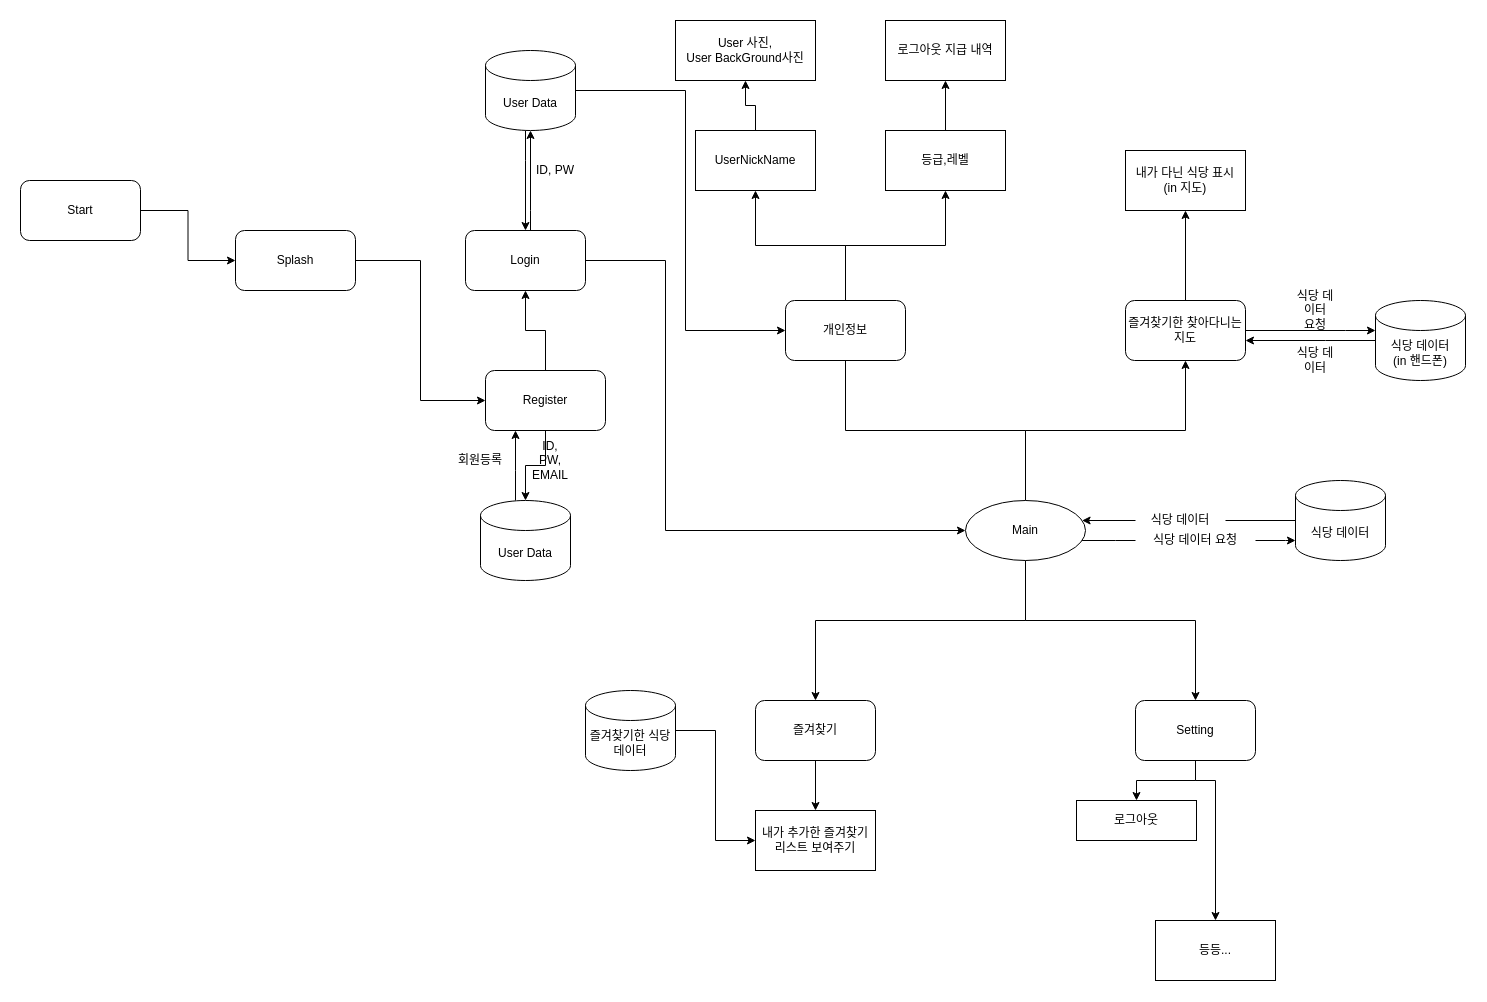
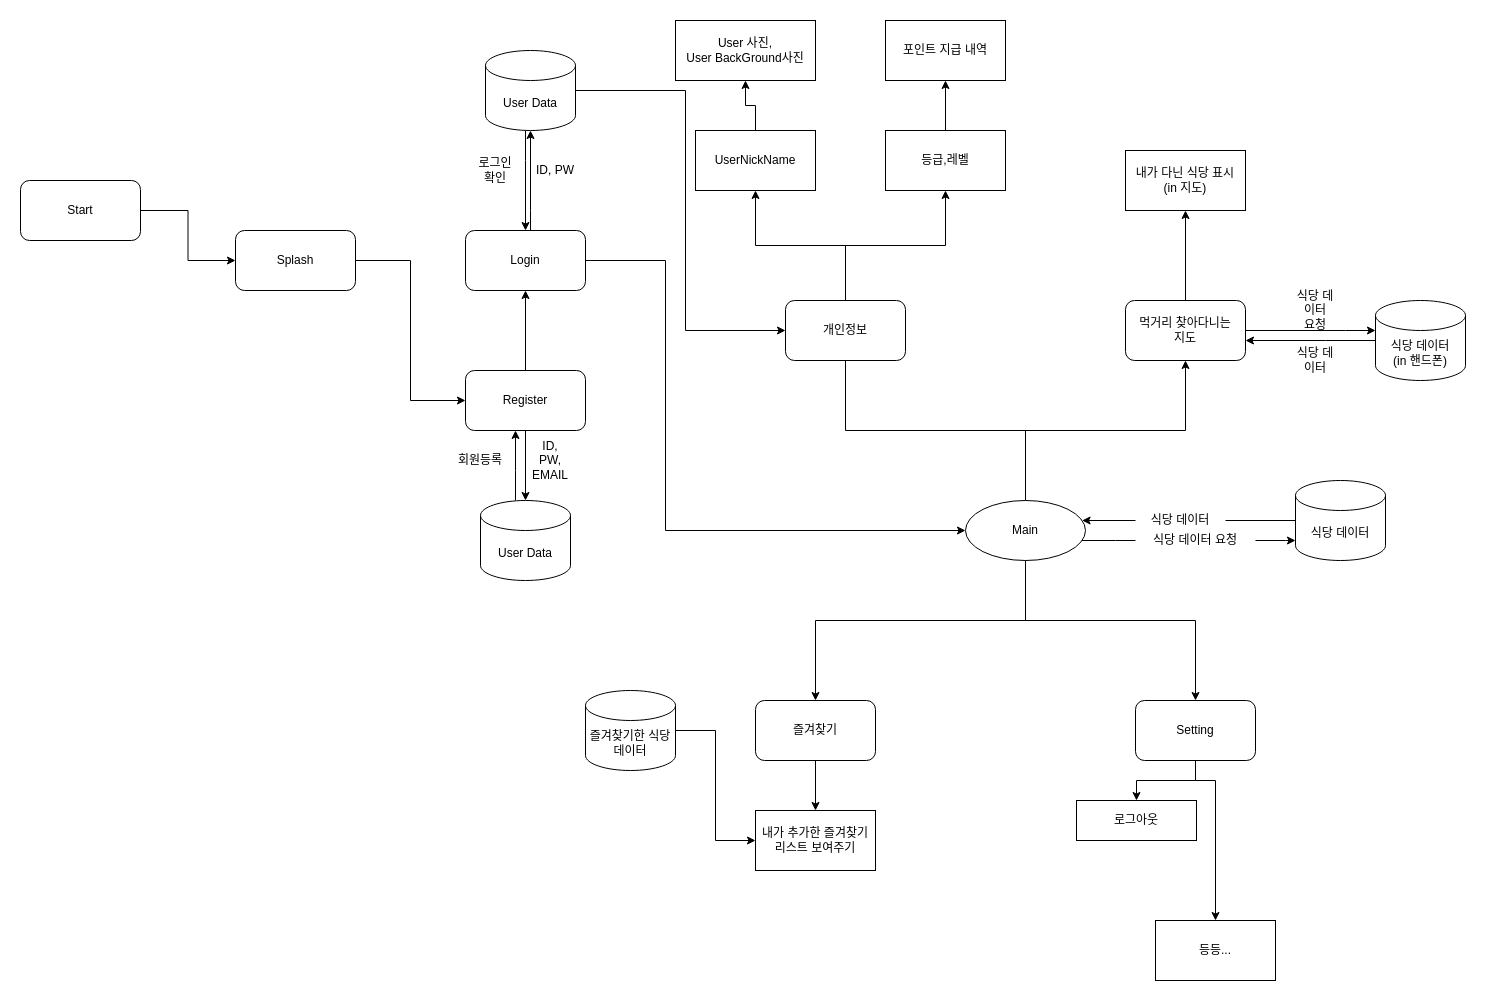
(946, 51) -> (946, 51)
none -> (496, 171)
(1186, 331) -> (1186, 331)
(546, 401) -> (526, 401)
